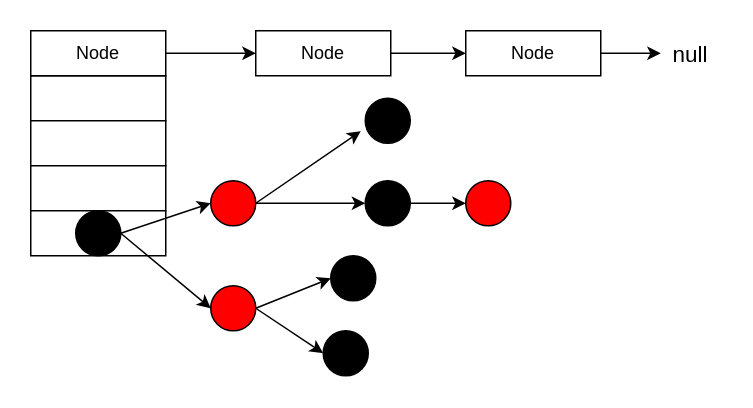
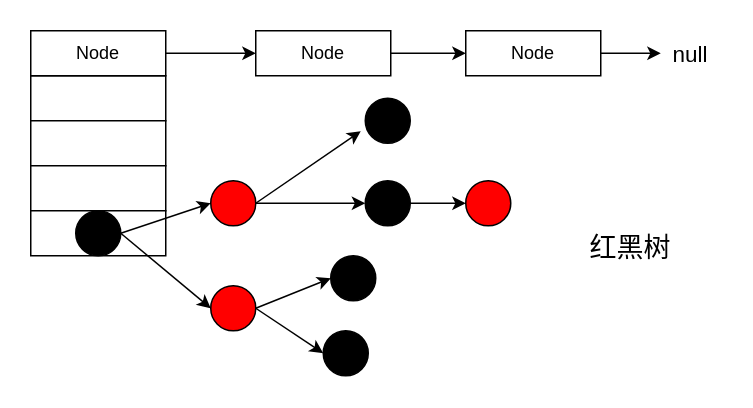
none -> (631, 248)
